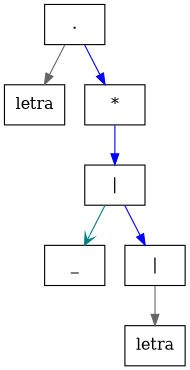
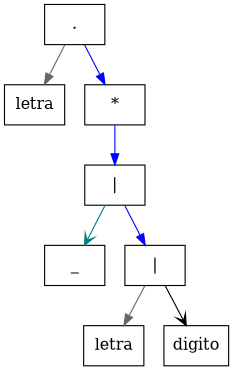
none -> (196, 346)
